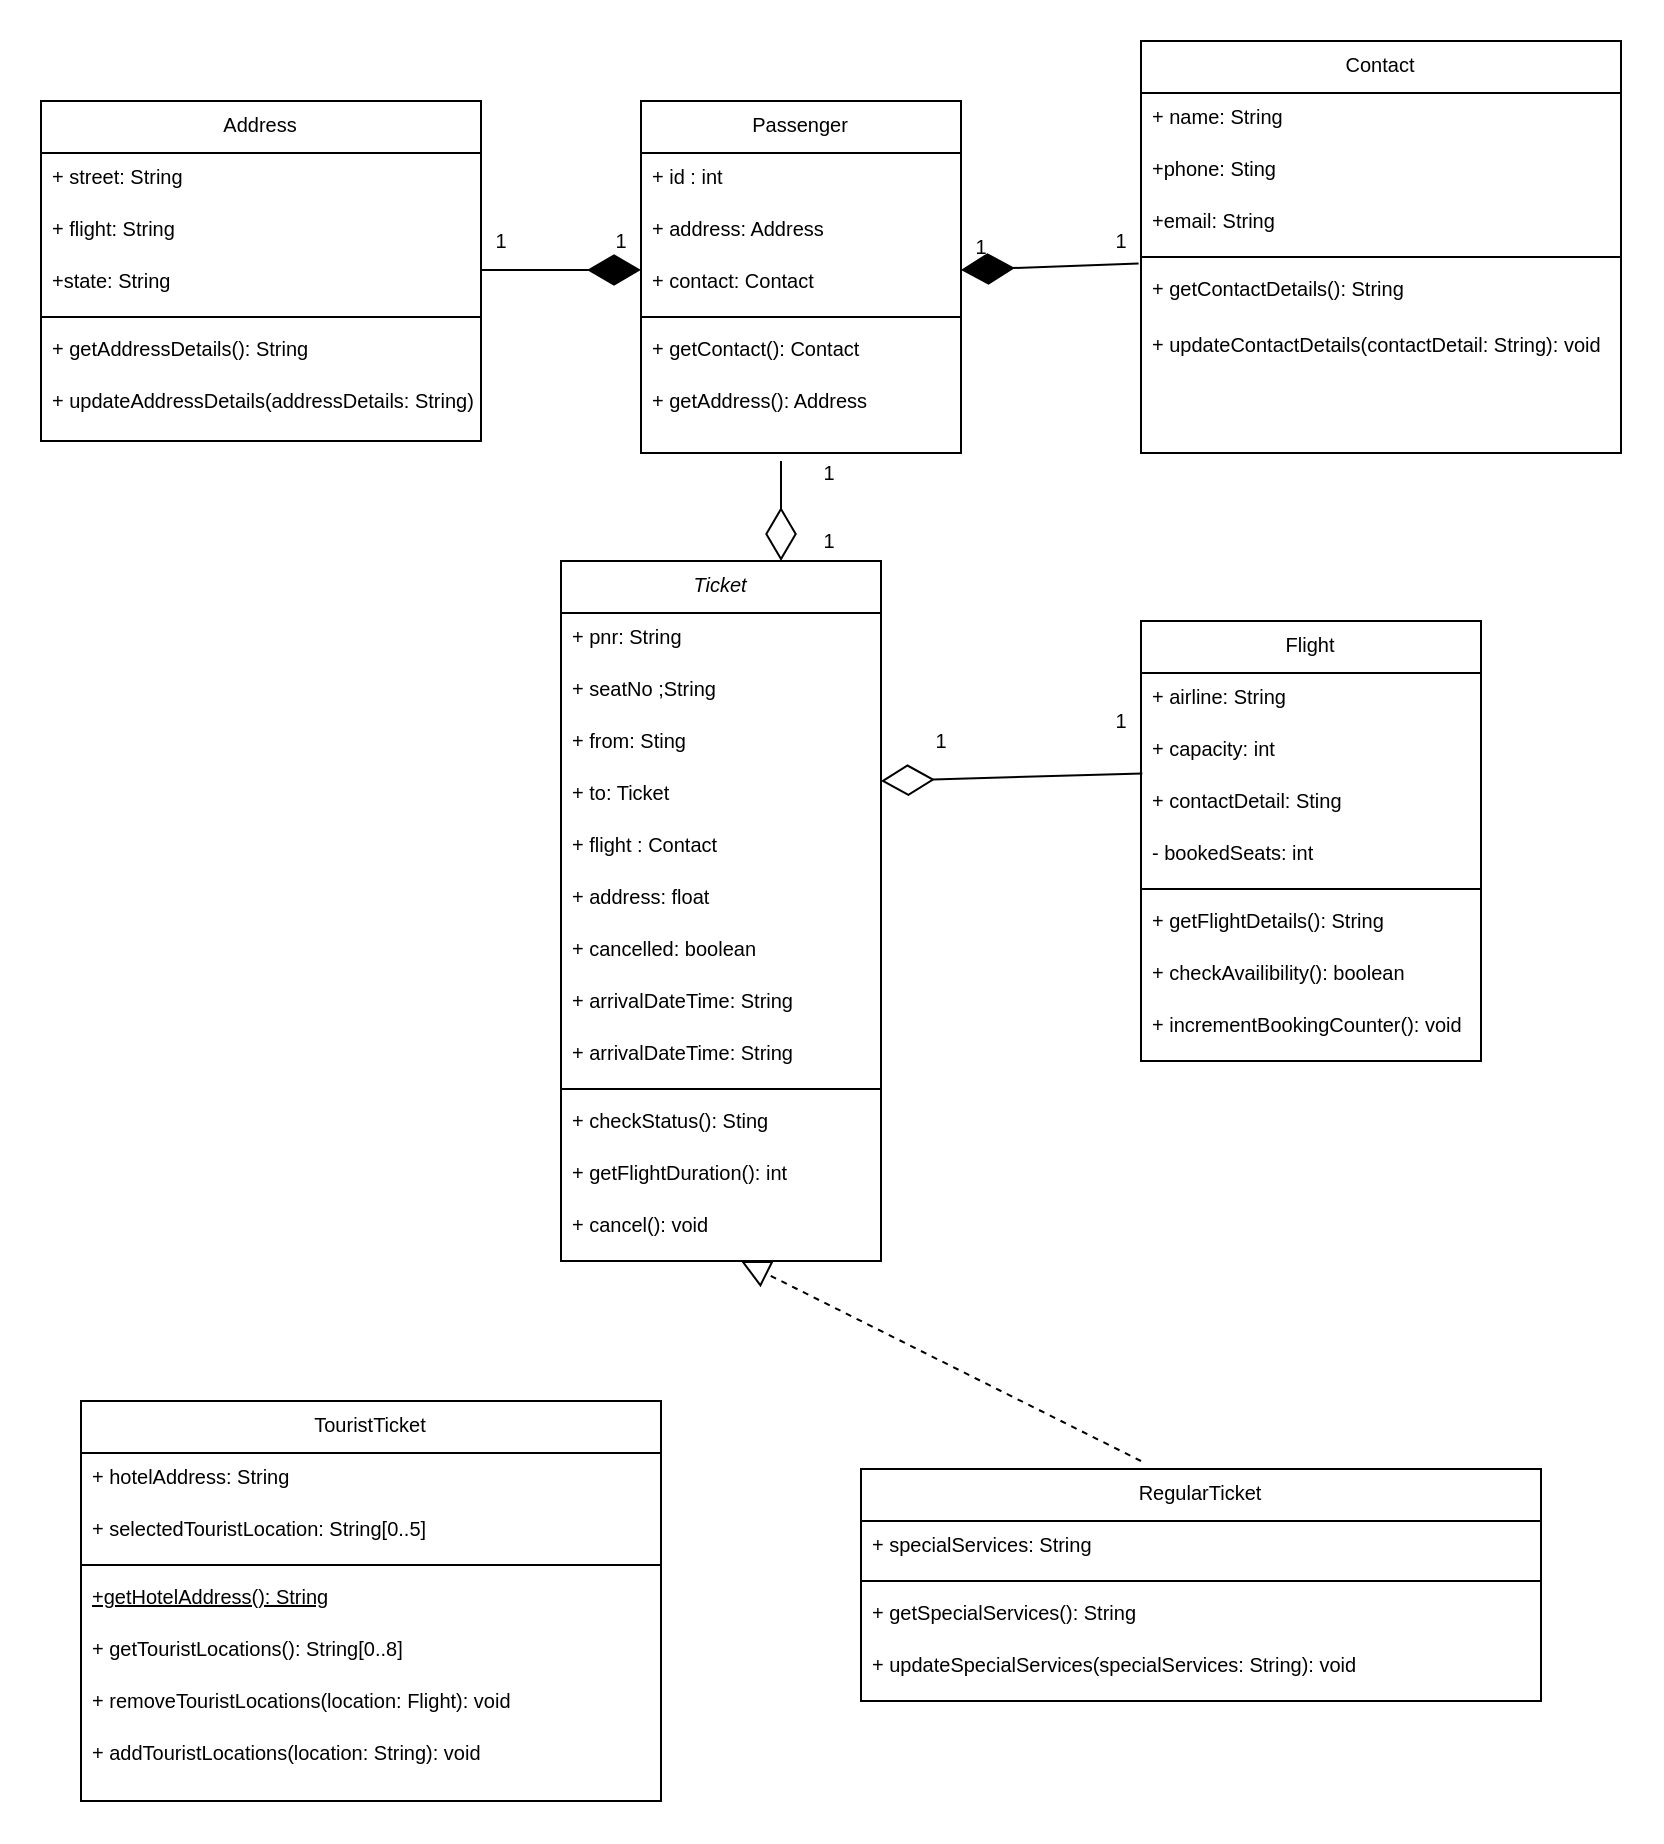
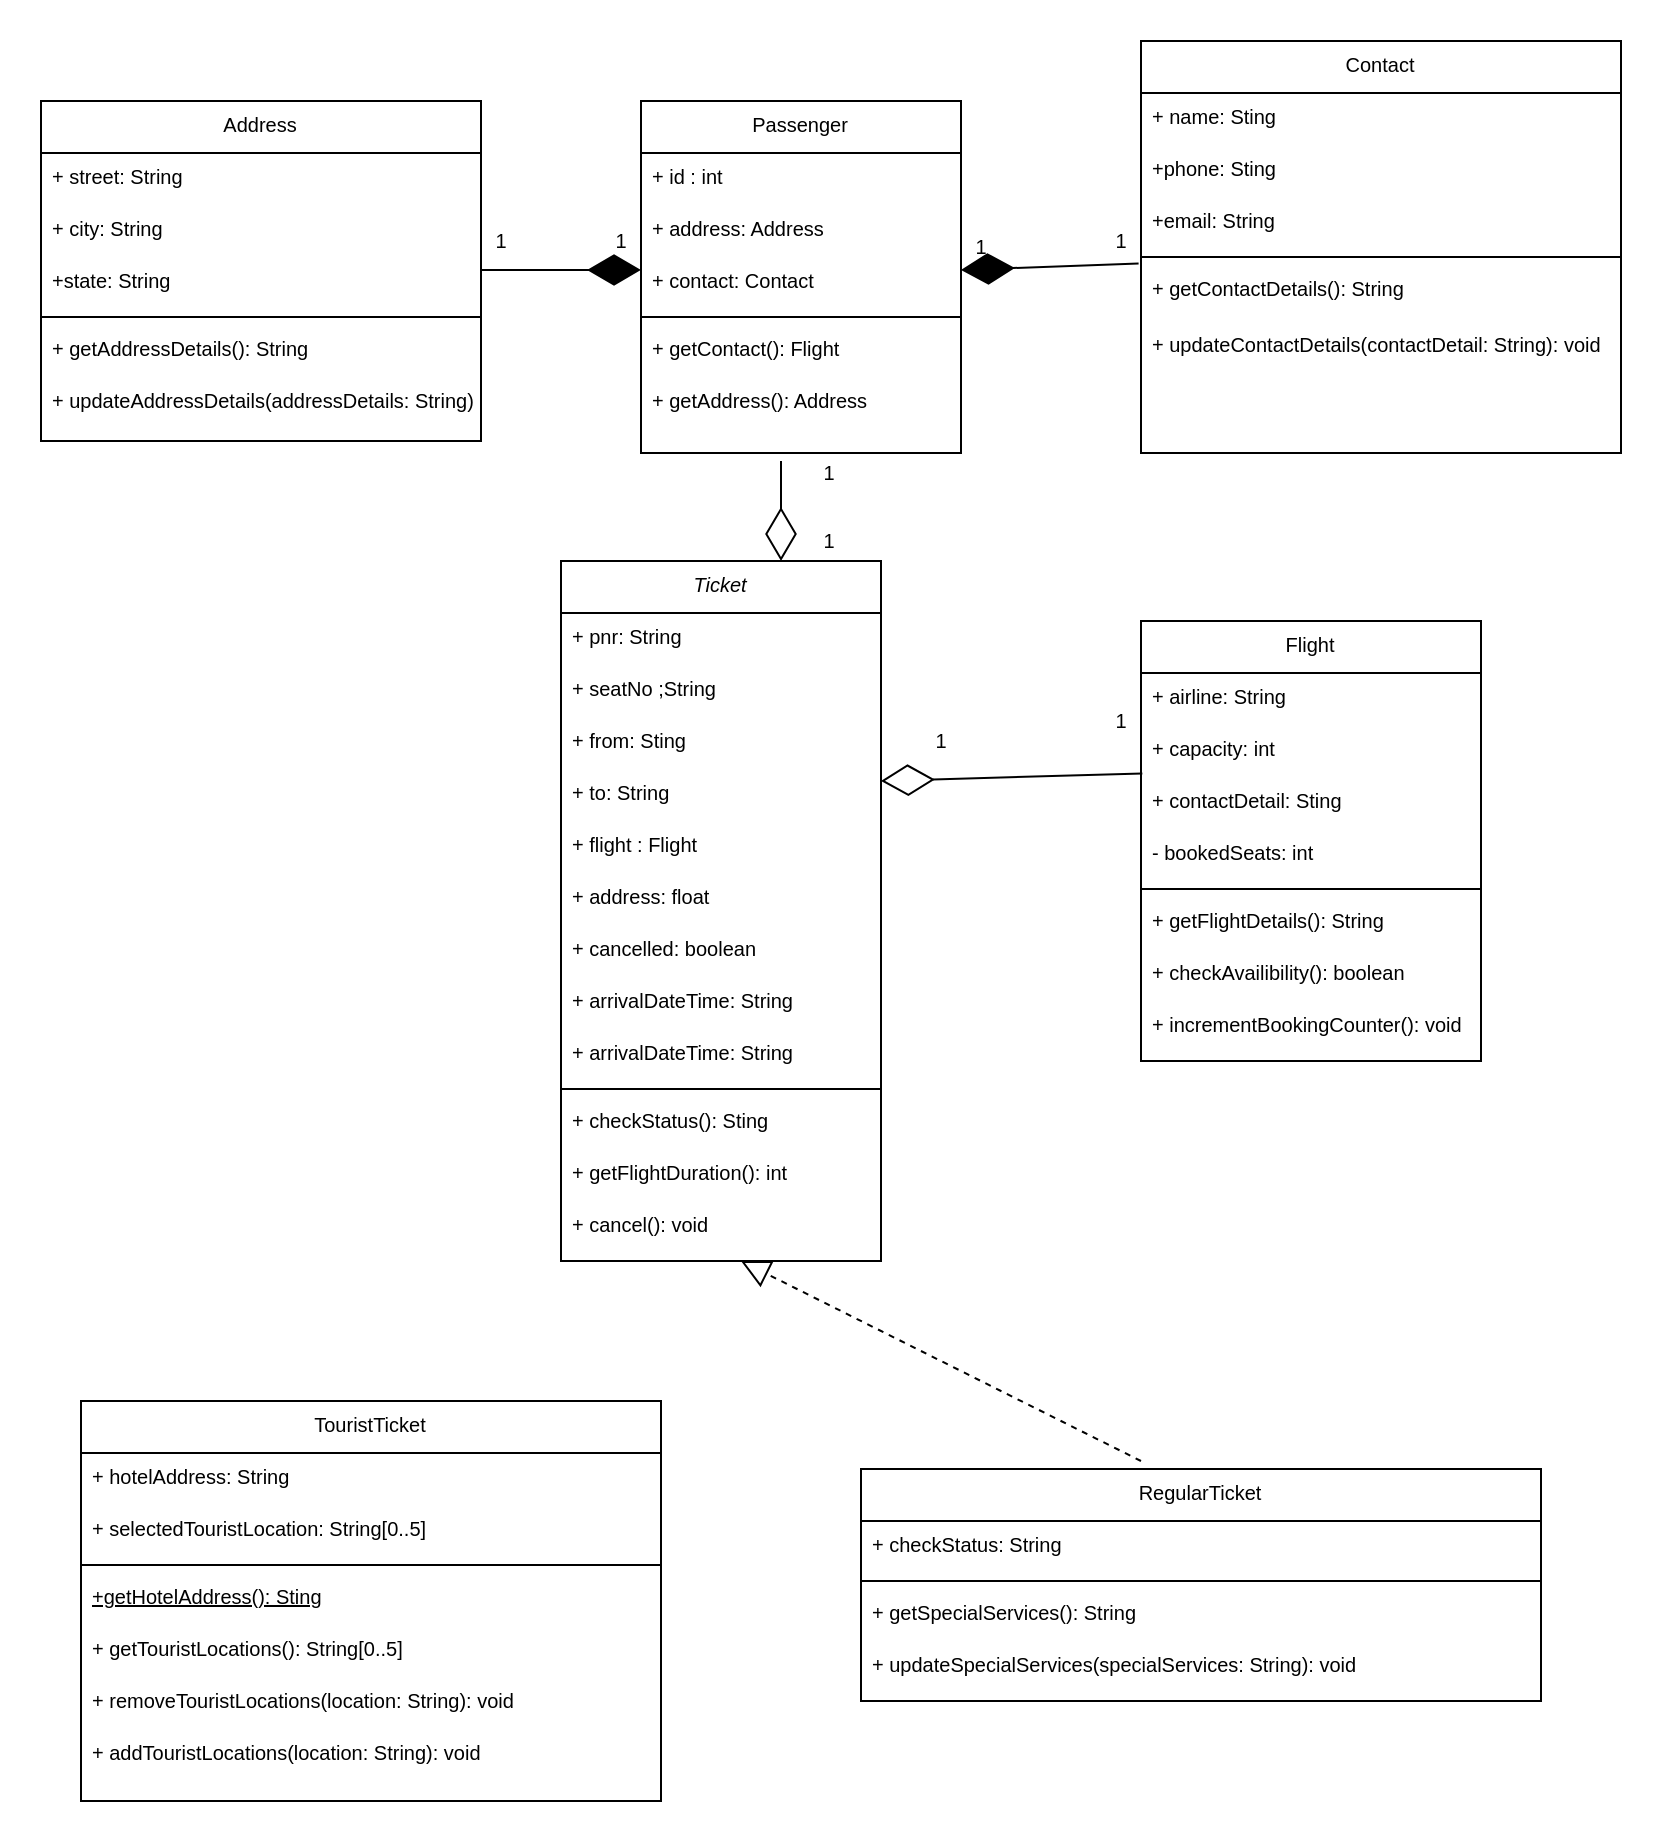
(1220, 117) -> (1214, 117)
(126, 229) -> (117, 229)
(773, 349) -> (762, 349)
(629, 793) -> (629, 793)
(657, 845) -> (646, 845)
(994, 1545) -> (979, 1545)
(227, 1597) -> (222, 1597)
(278, 1649) -> (278, 1649)
(330, 1701) -> (332, 1701)
